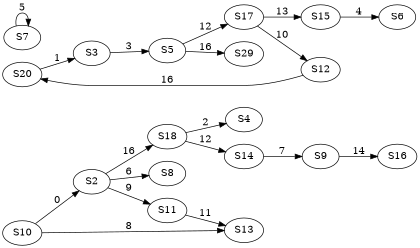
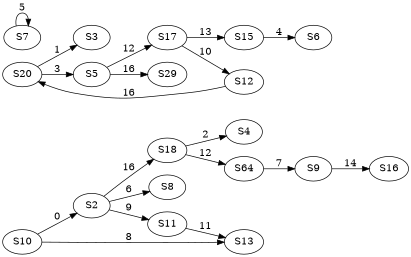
(126, 52) -> (54, 74)
(244, 156) -> (244, 169)
